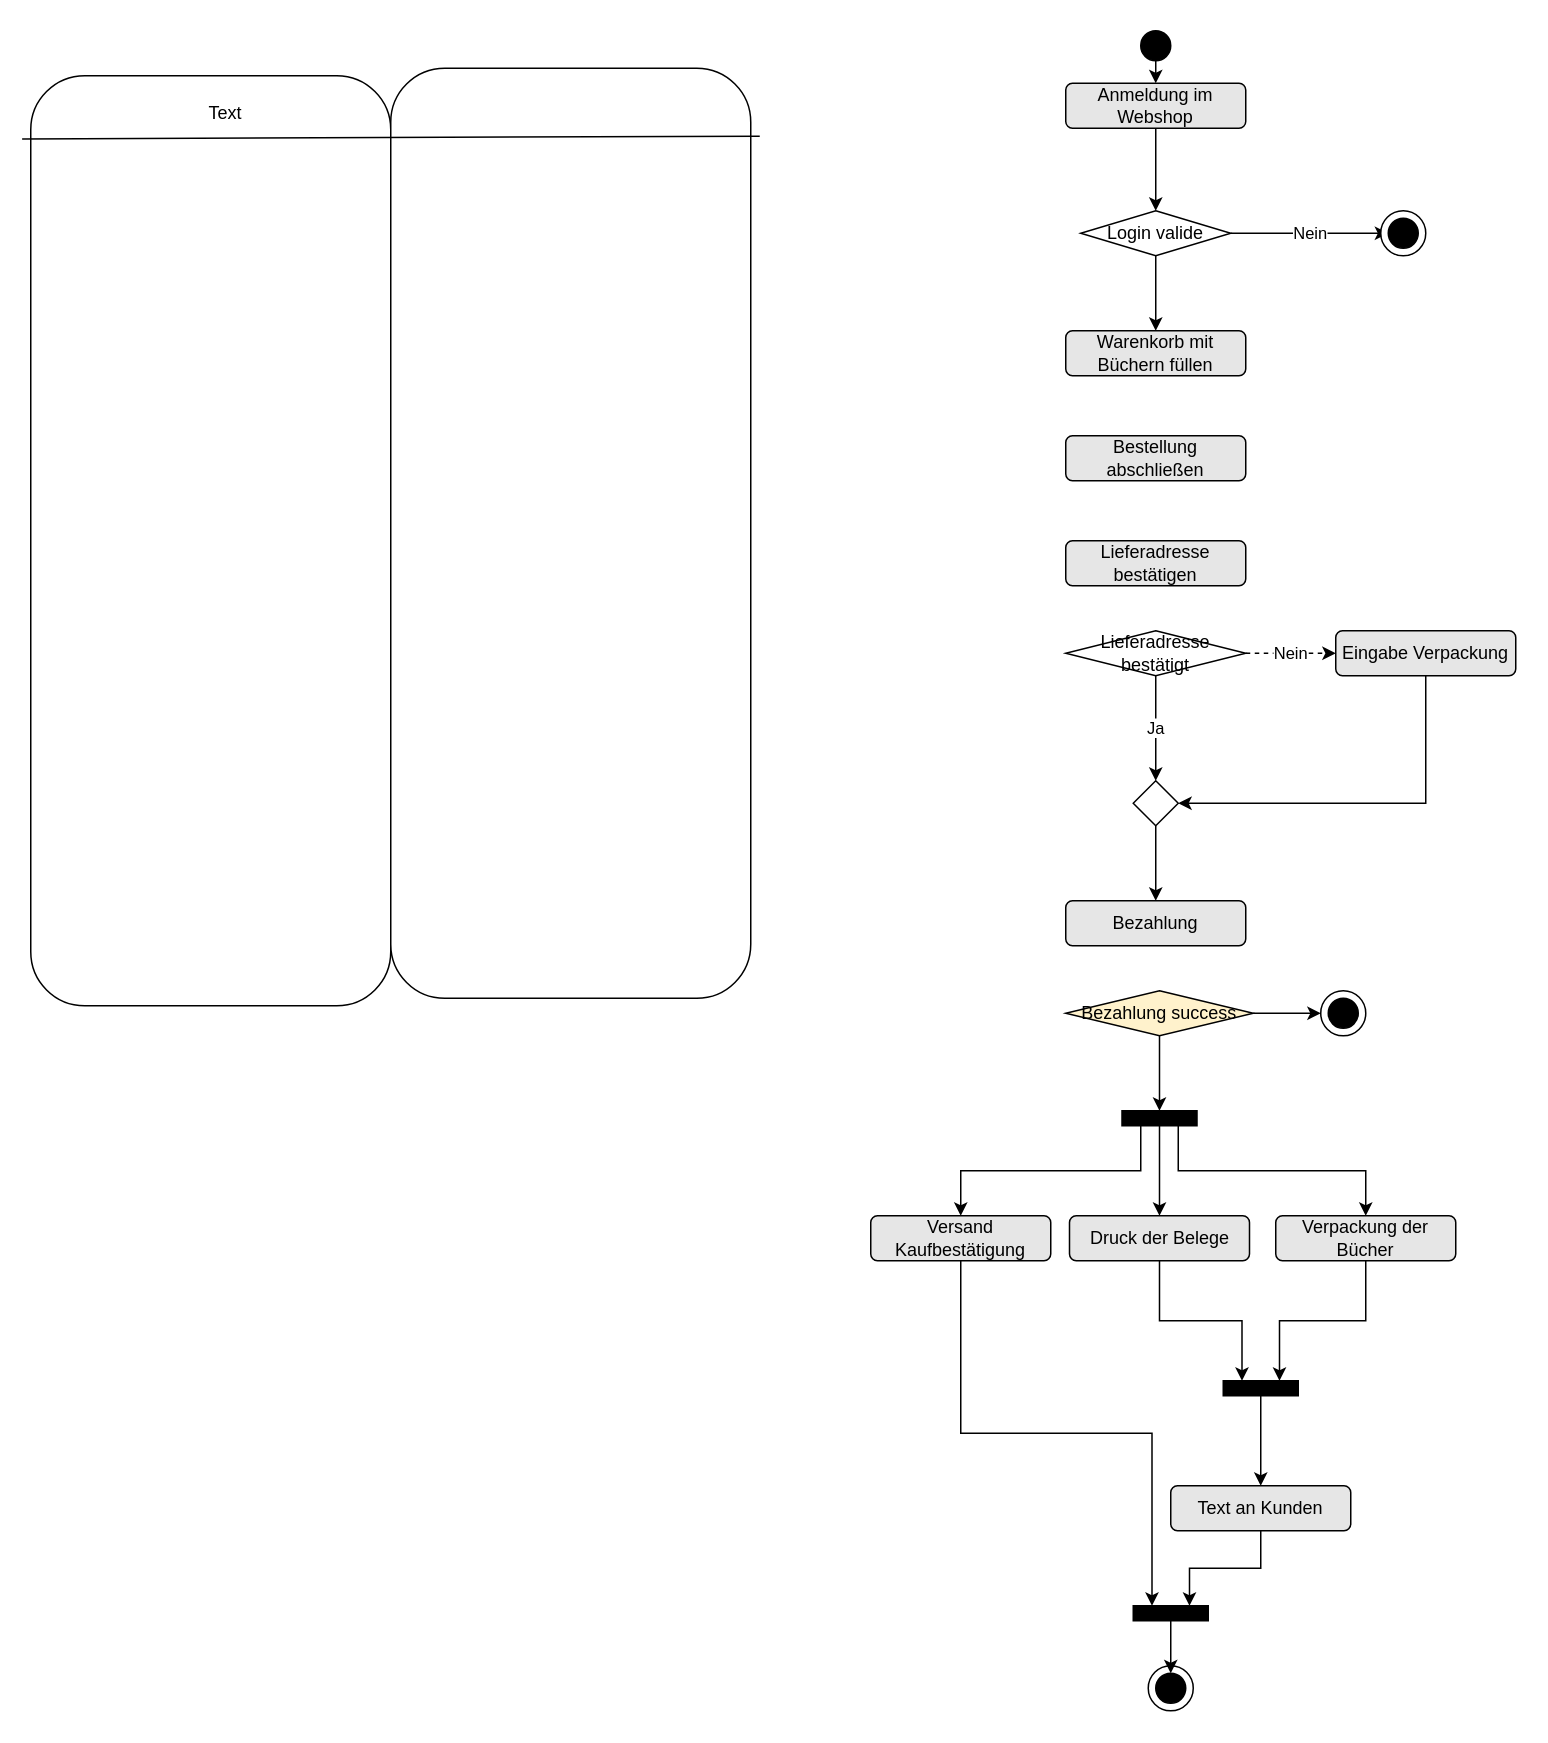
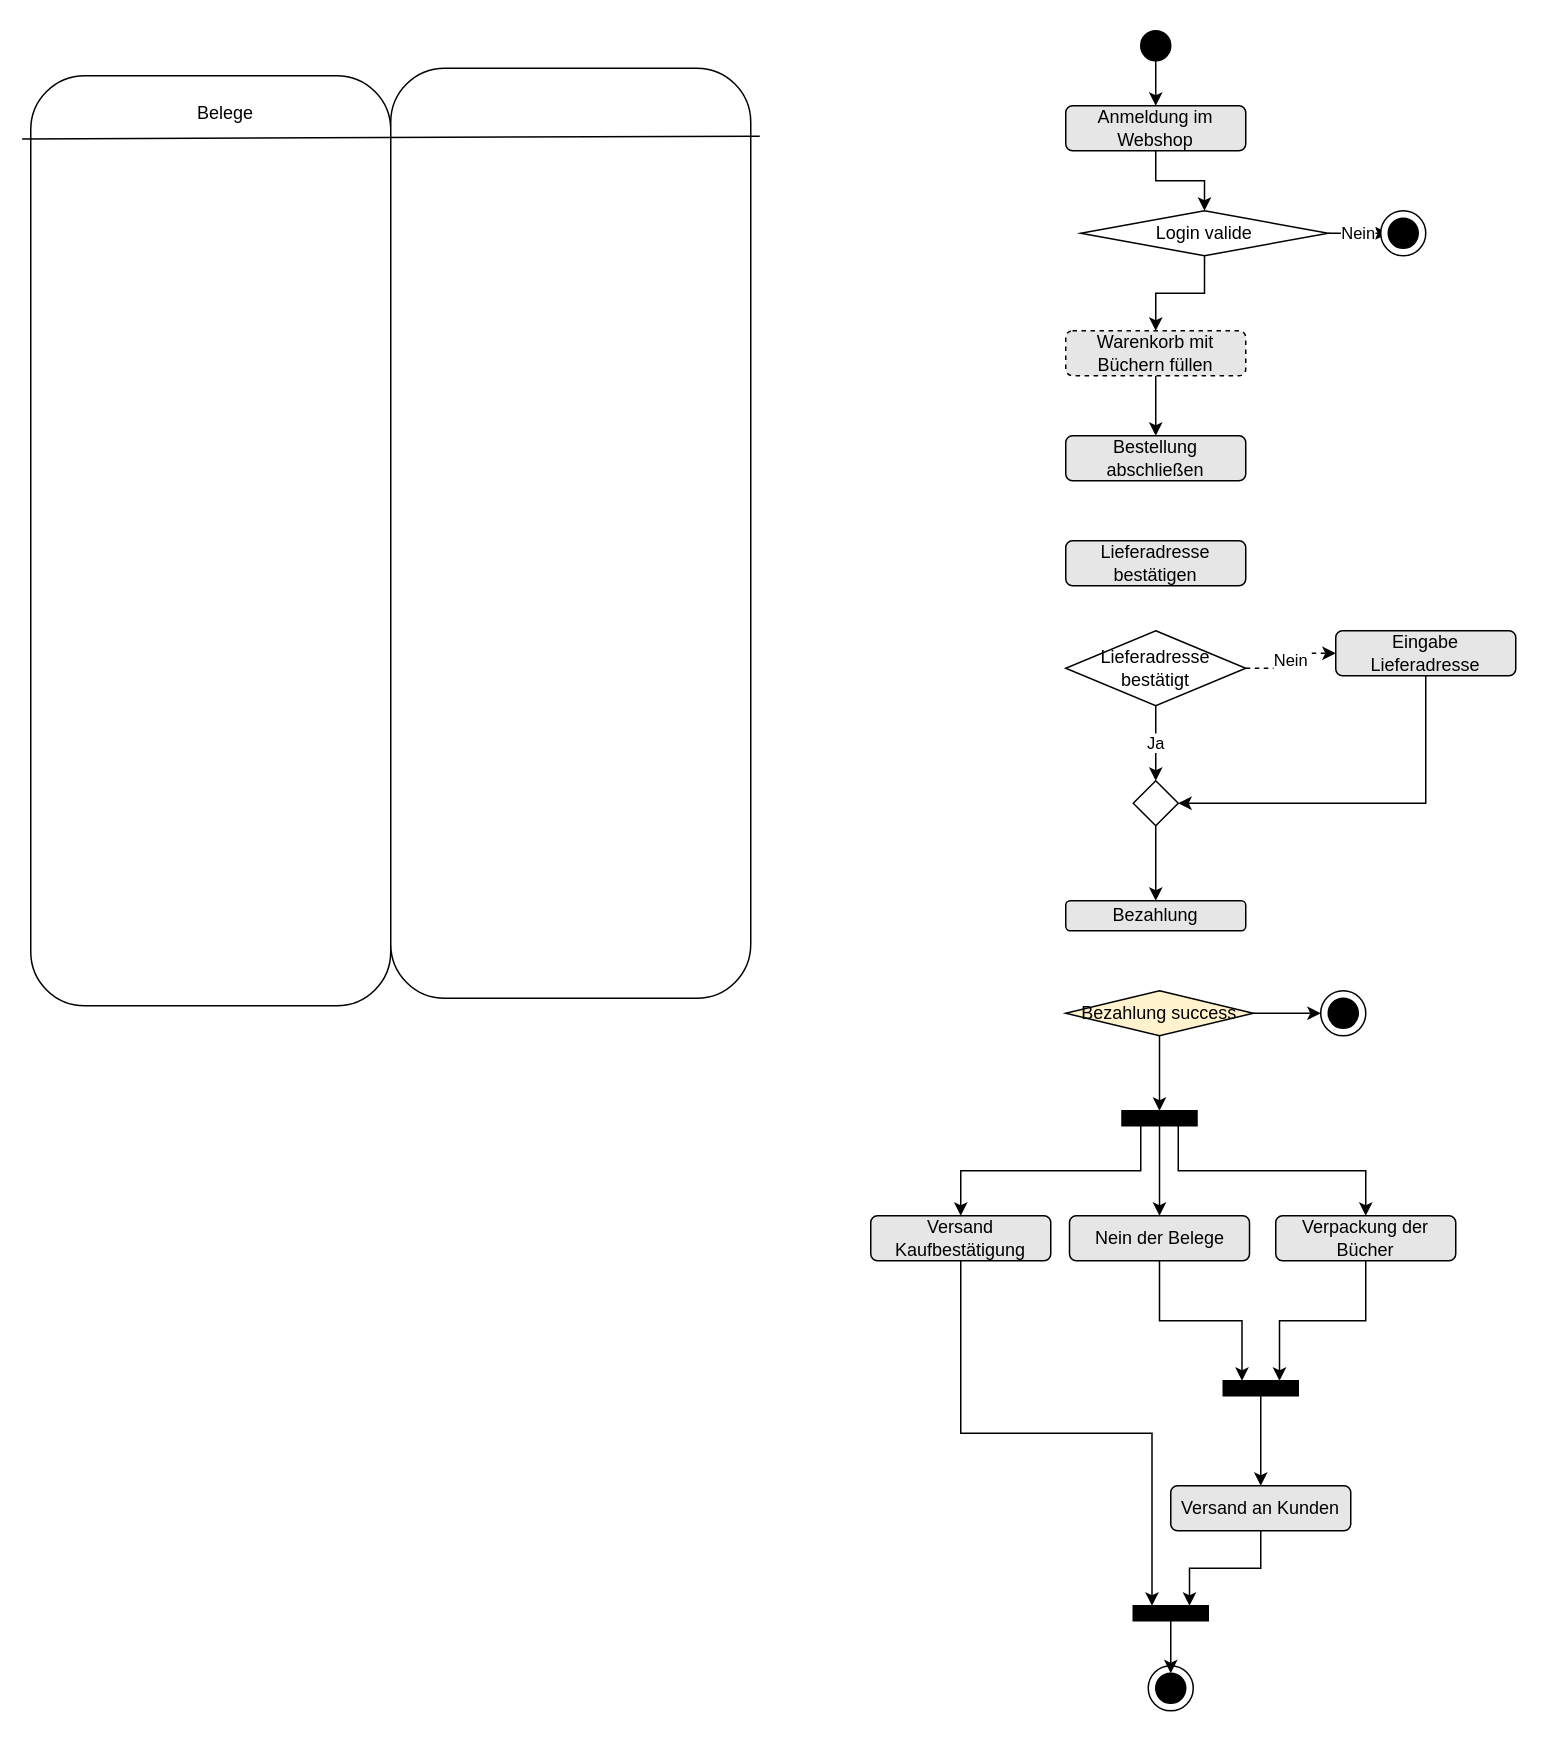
(1156, 106) -> (1156, 128)
(226, 113) -> (226, 113)
(1156, 233) -> (1205, 233)
(1156, 353) -> (1156, 353)
none -> (1156, 401)
(1156, 653) -> (1156, 668)
(1426, 653) -> (1426, 653)
(1156, 923) -> (1156, 916)
(1160, 1238) -> (1160, 1238)
(1261, 1508) -> (1261, 1508)
